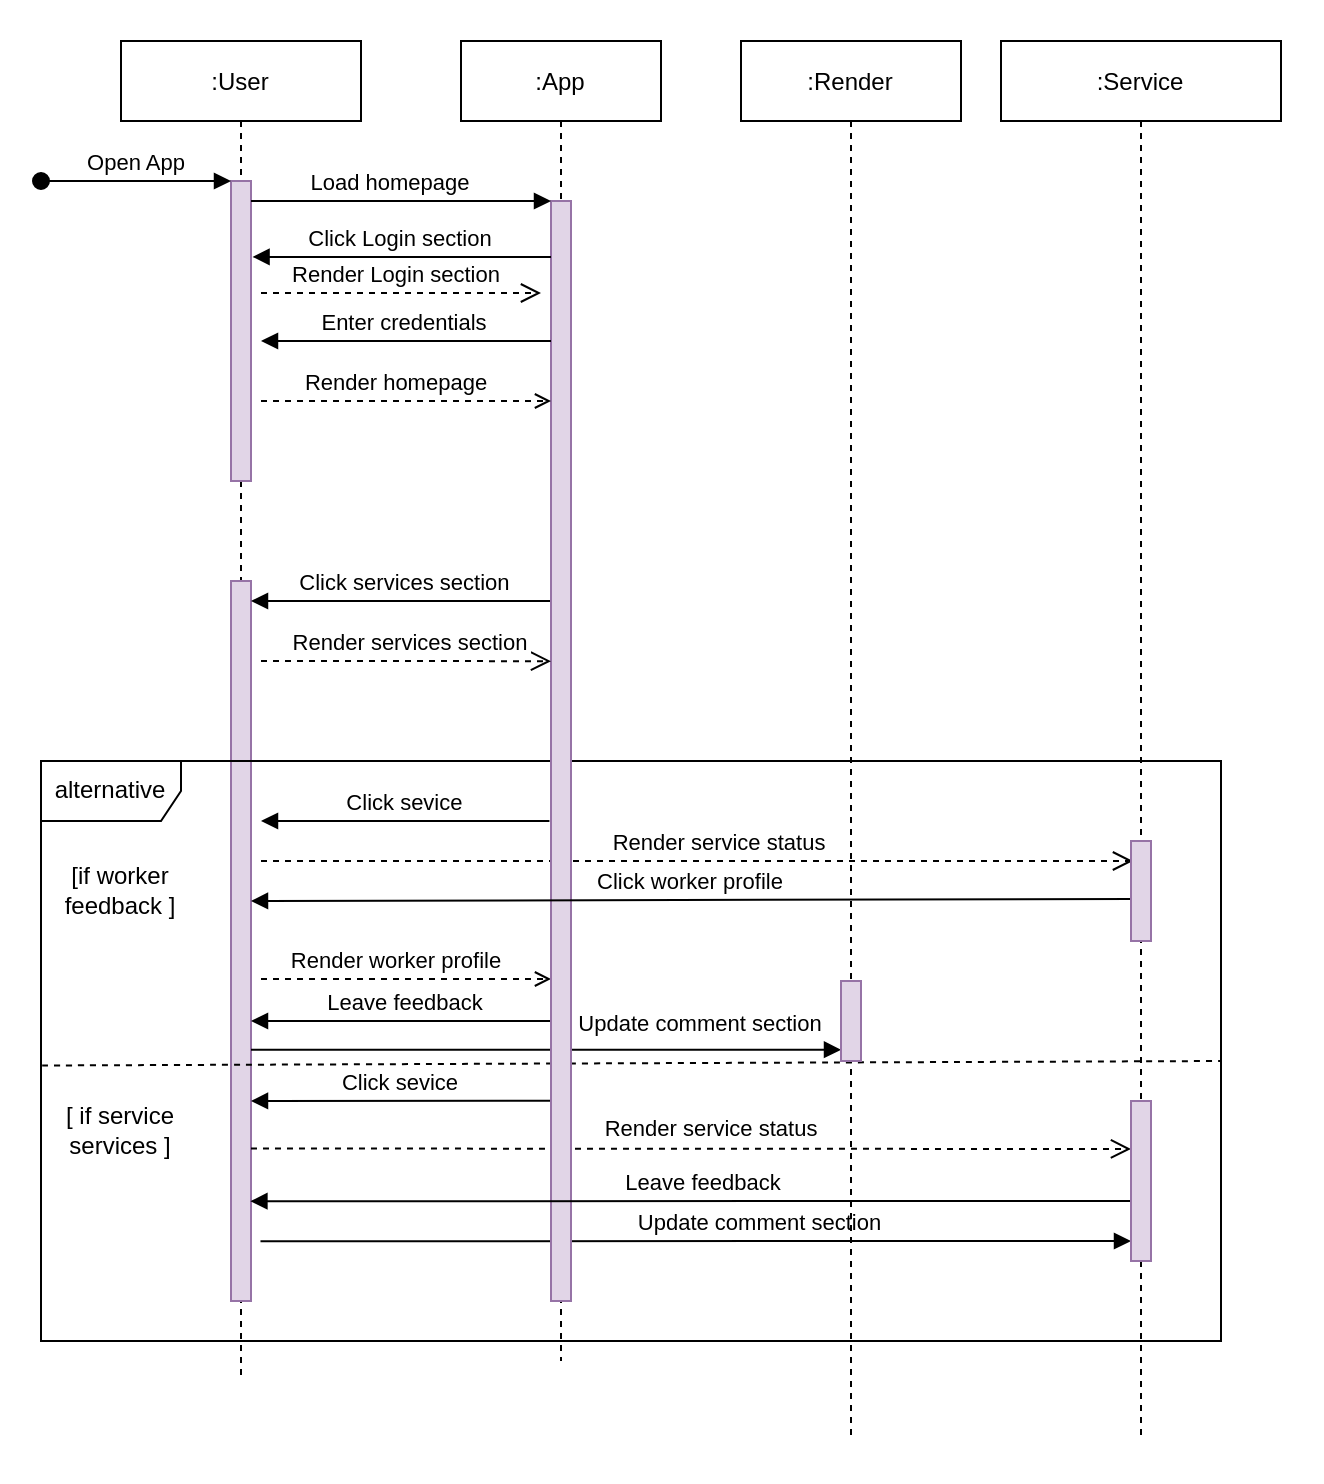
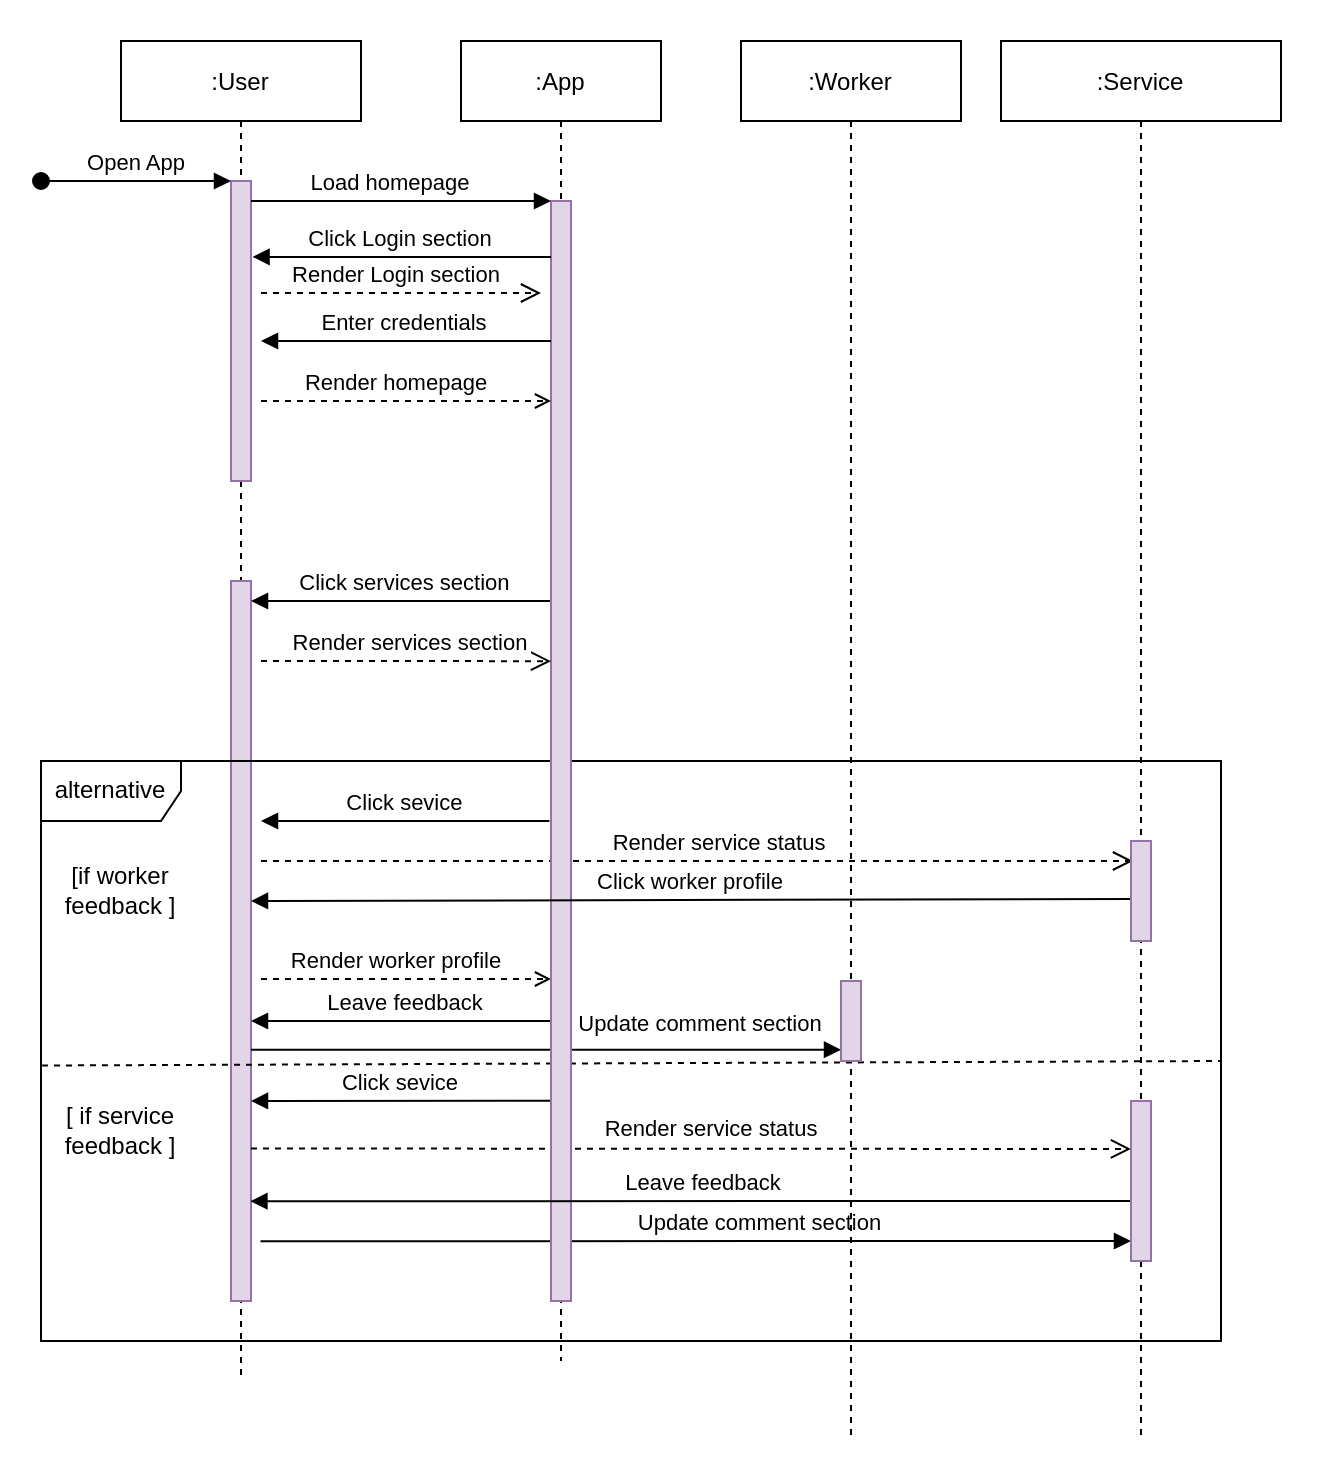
(850, 82) -> (850, 82)
(121, 1131) -> (121, 1131)
